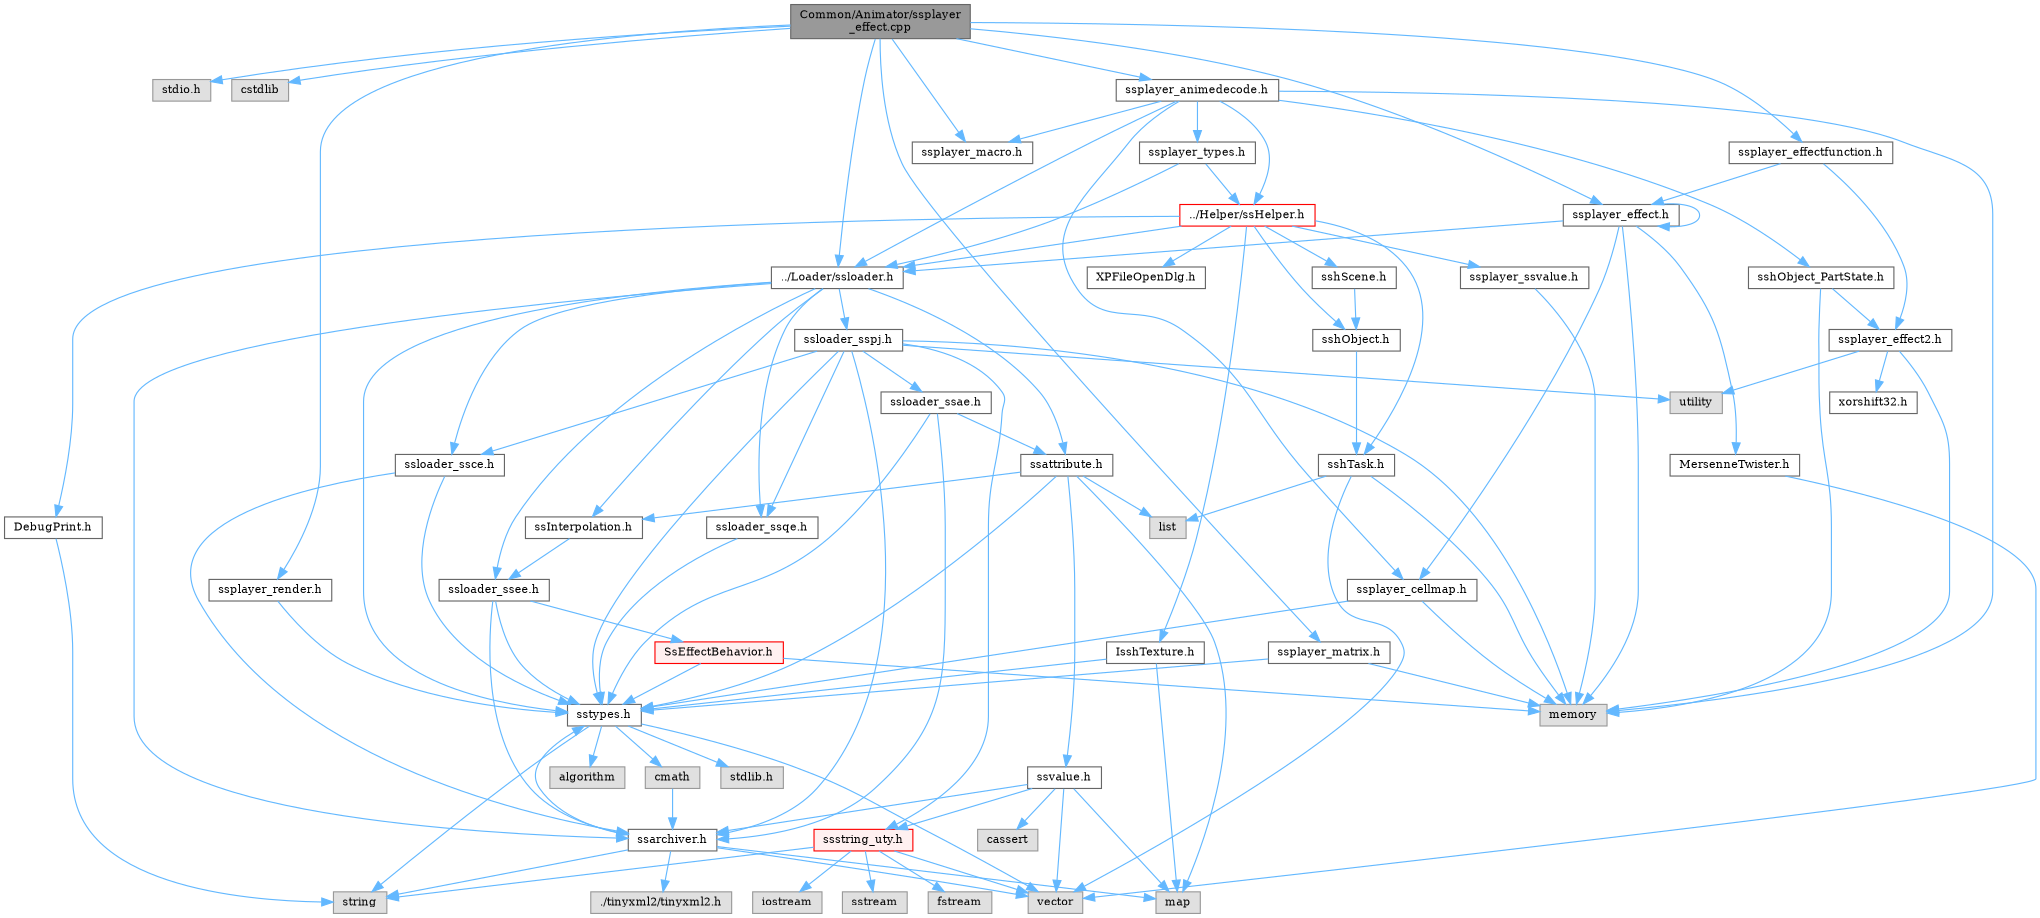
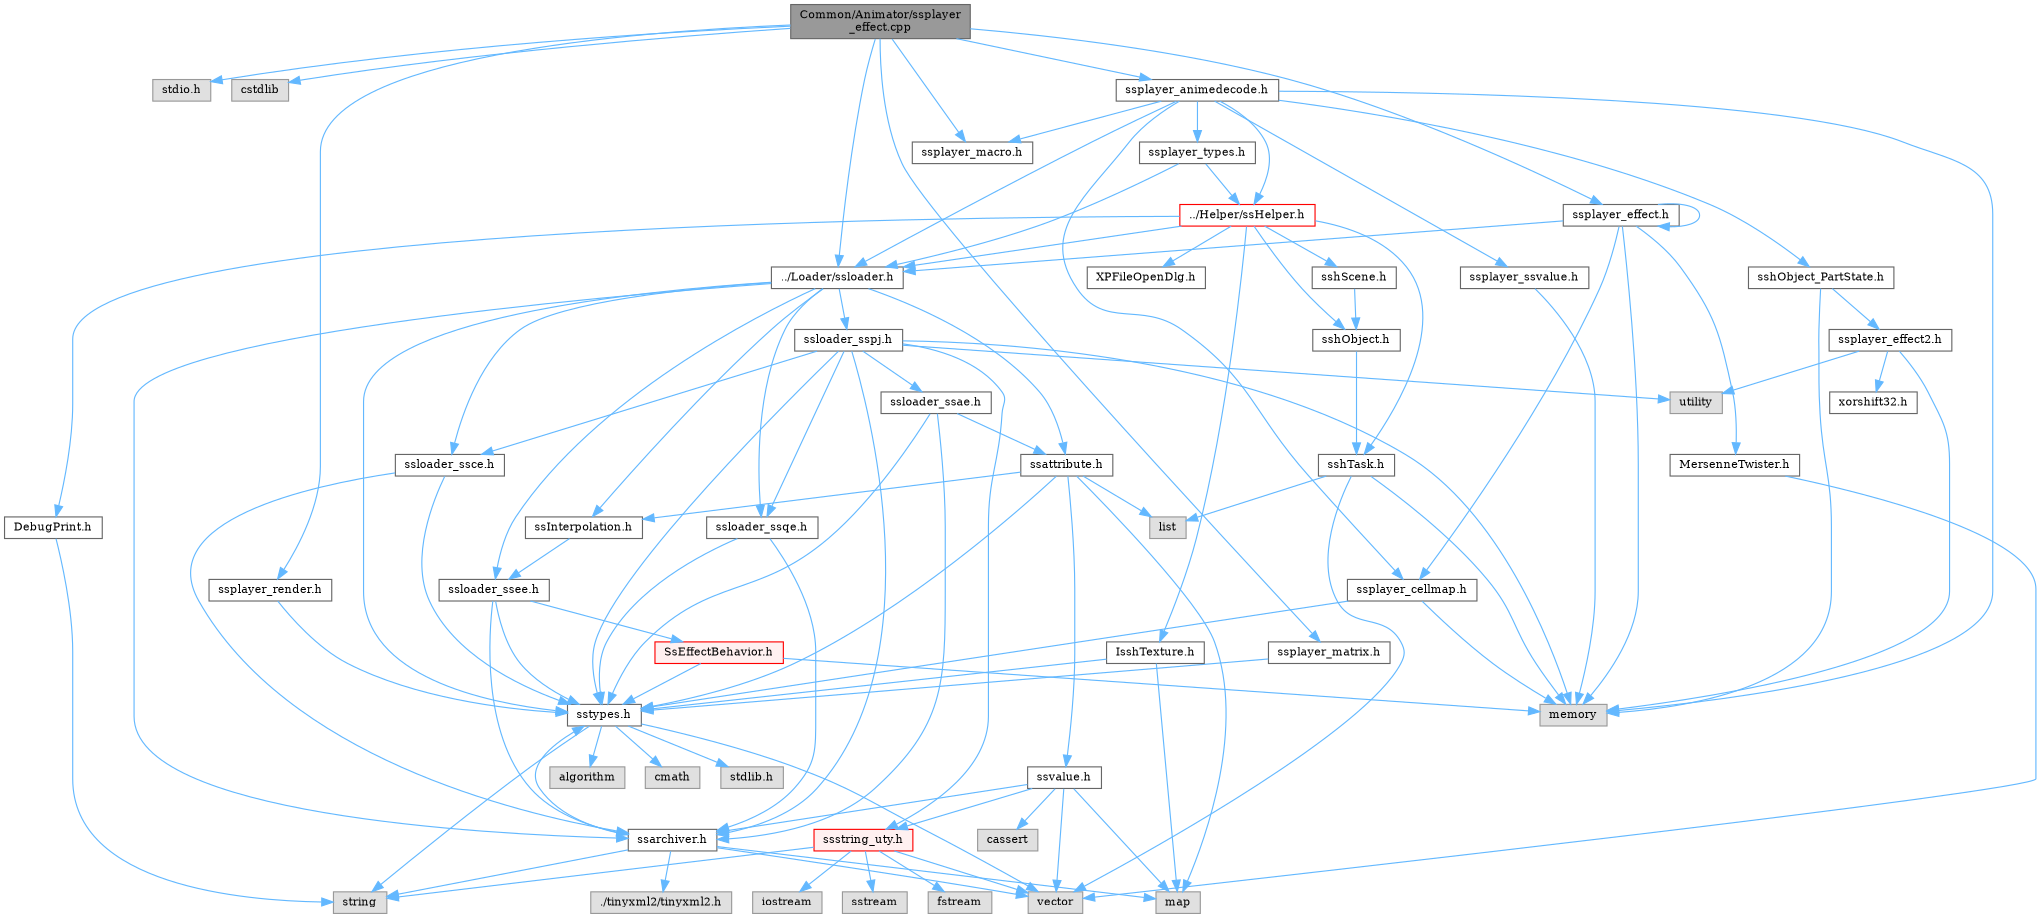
(1811, 153) -> none
(1402, 250) -> (1356, 181)
(1449, 683) -> none
(673, 803) -> (816, 708)
